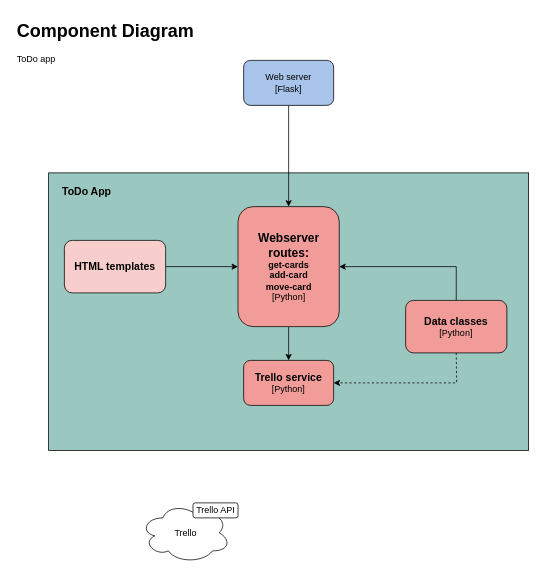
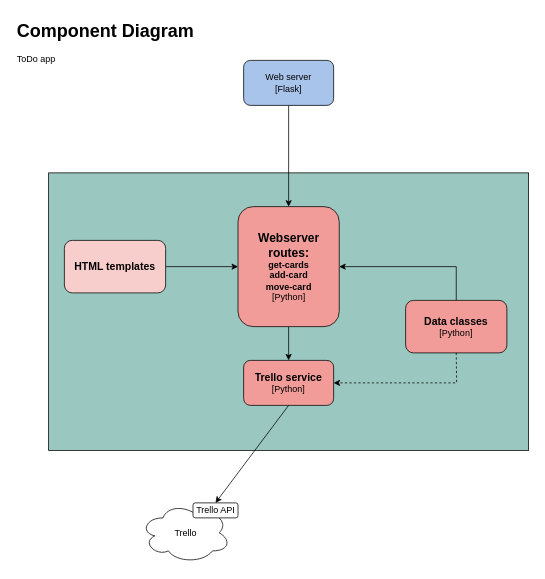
(87, 192) -> none
none -> (253, 453)
